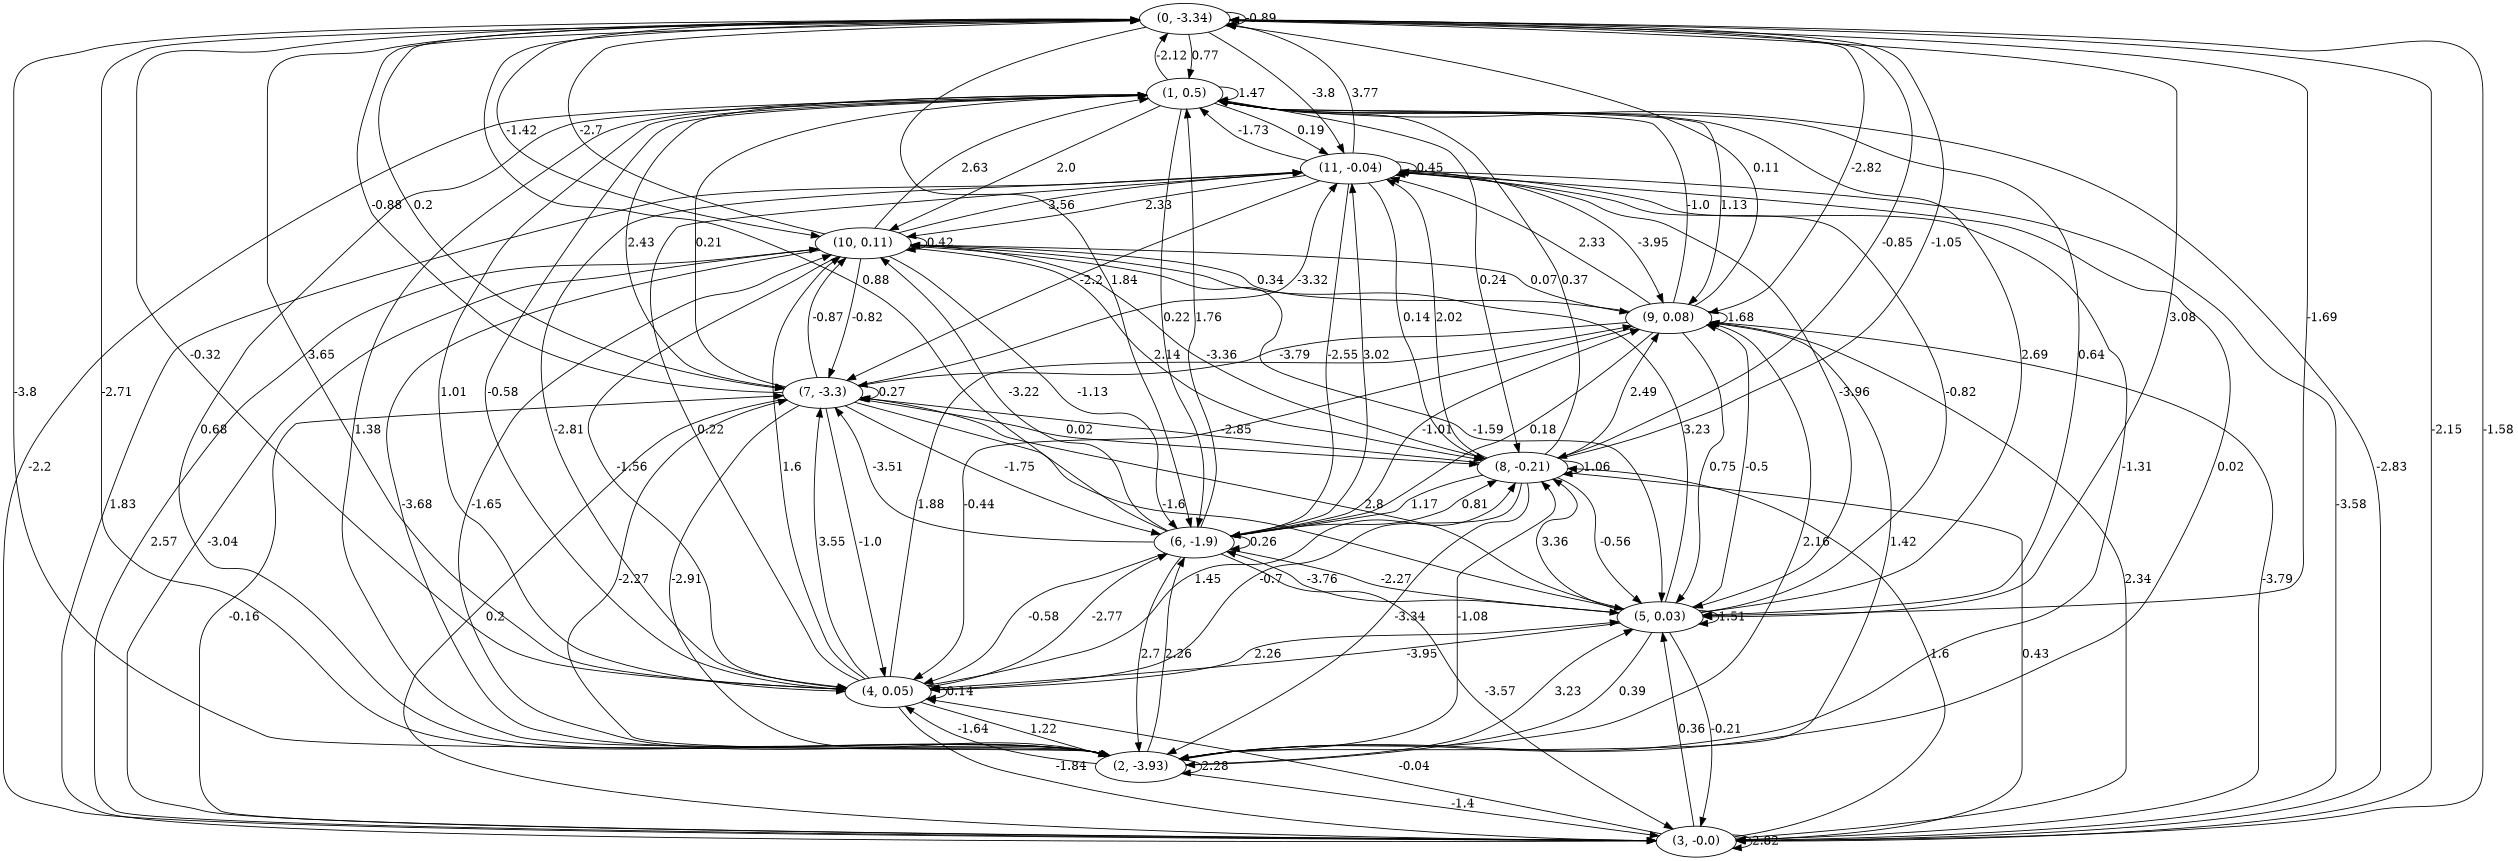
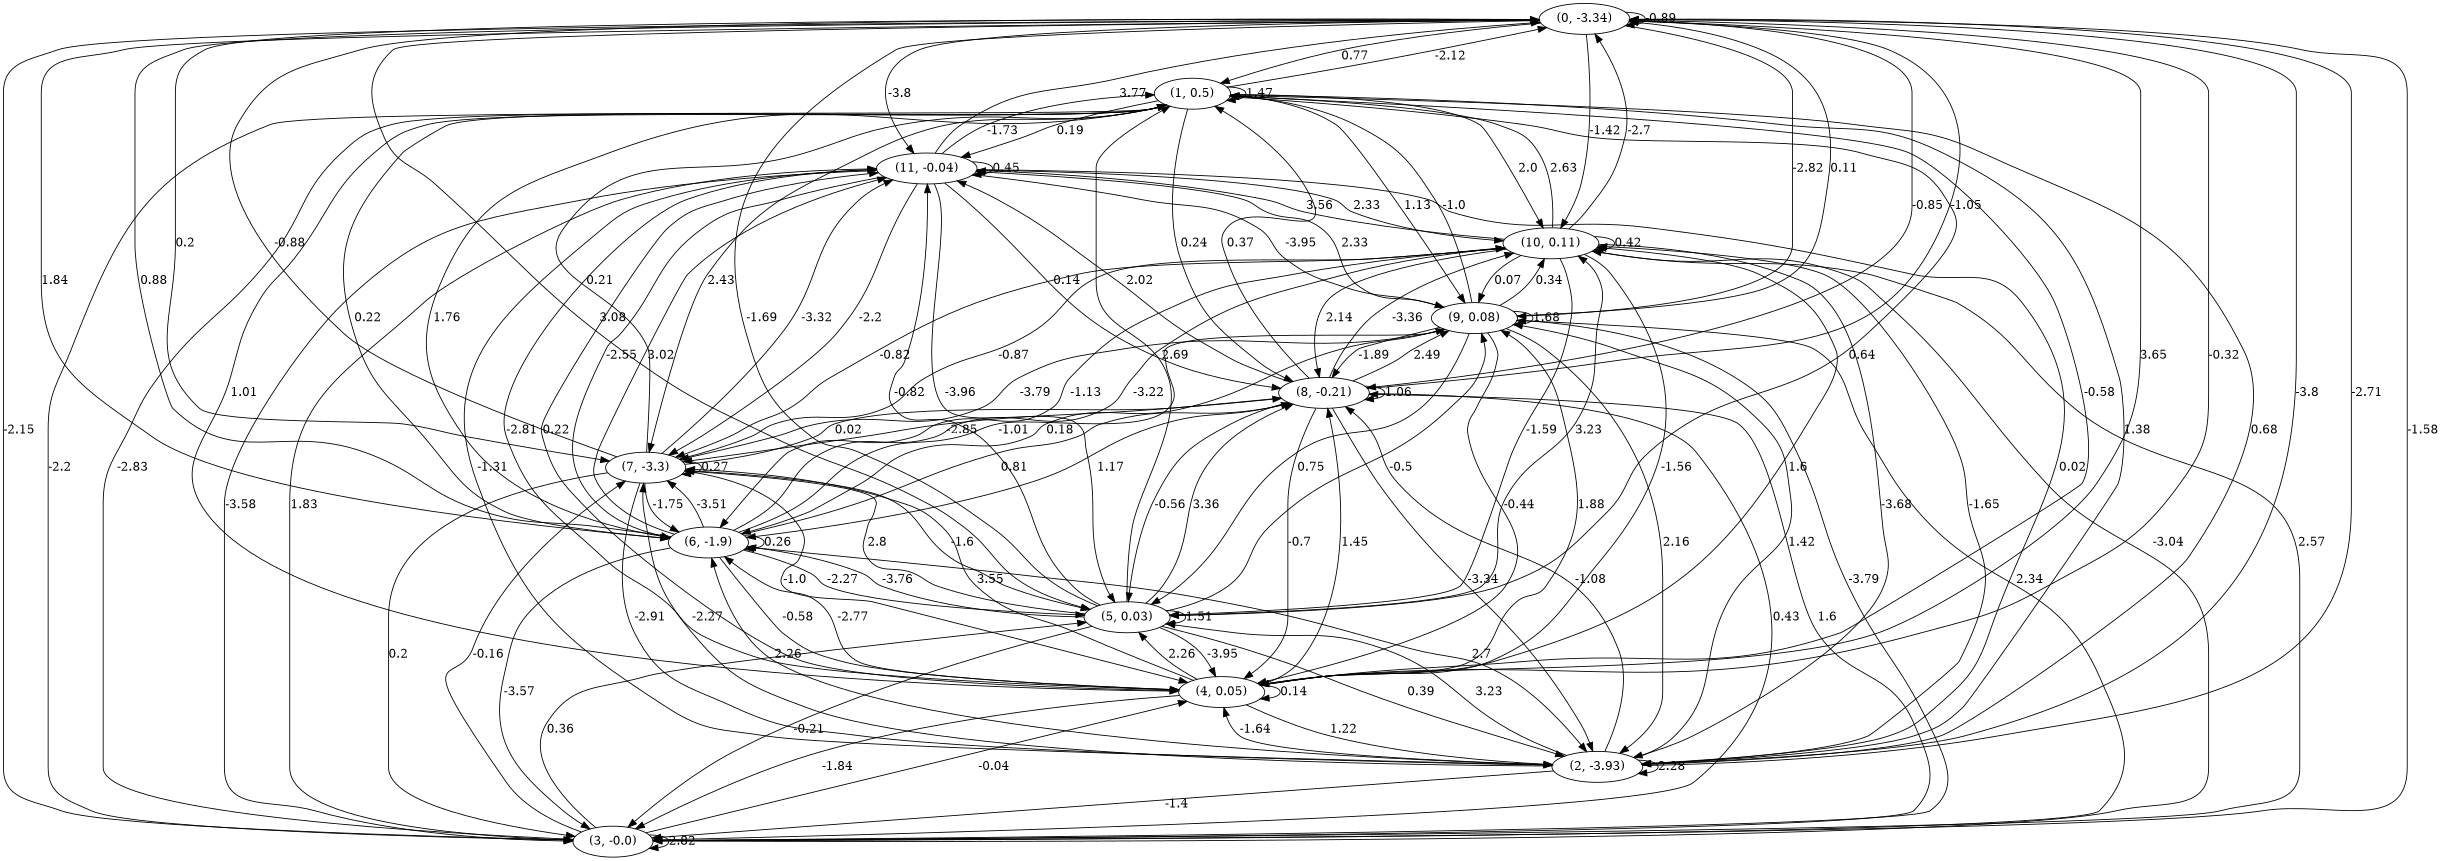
none -> (1384, 341)
